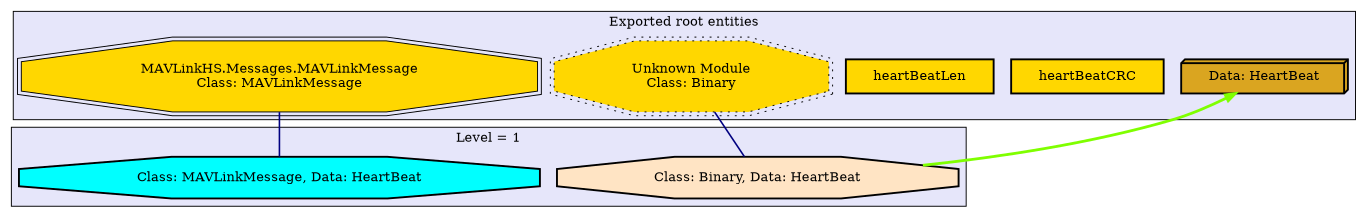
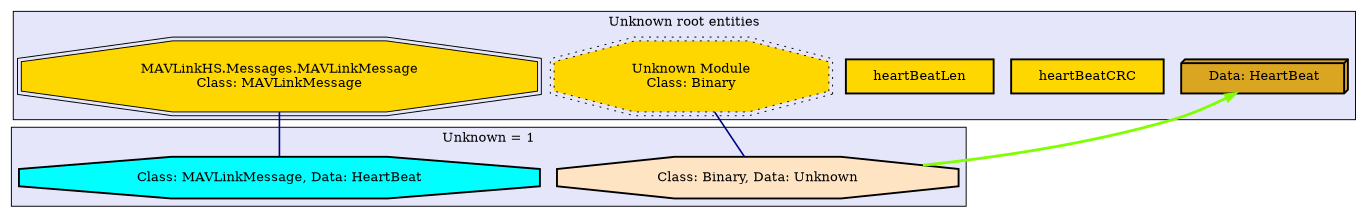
(684, 22) -> (684, 22)
(489, 138) -> (489, 138)
(758, 178) -> (758, 178)
